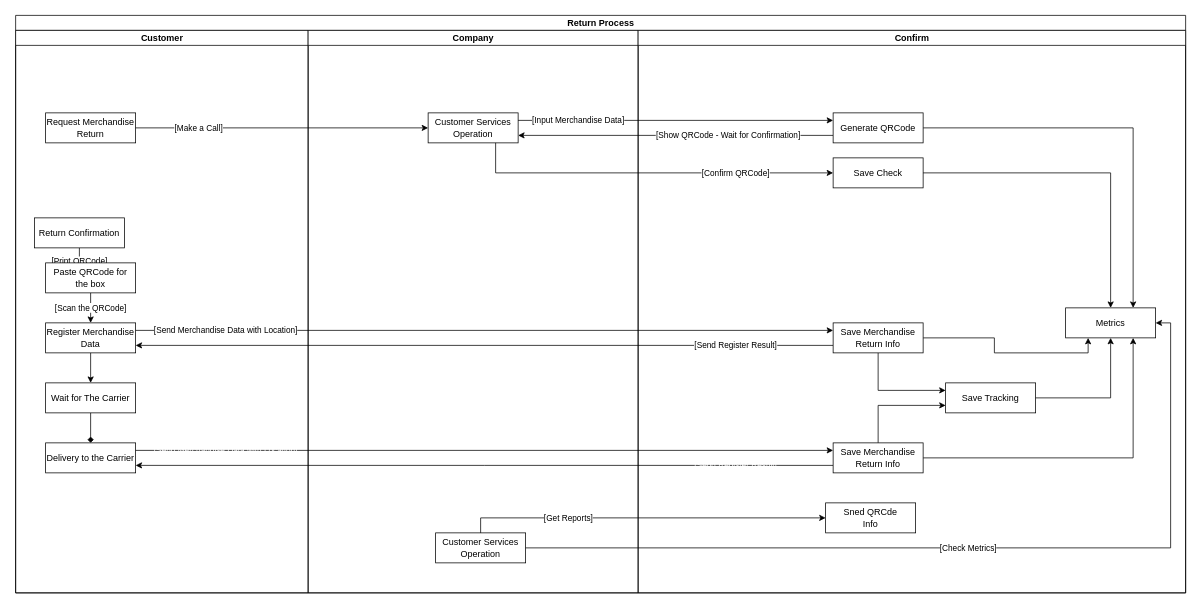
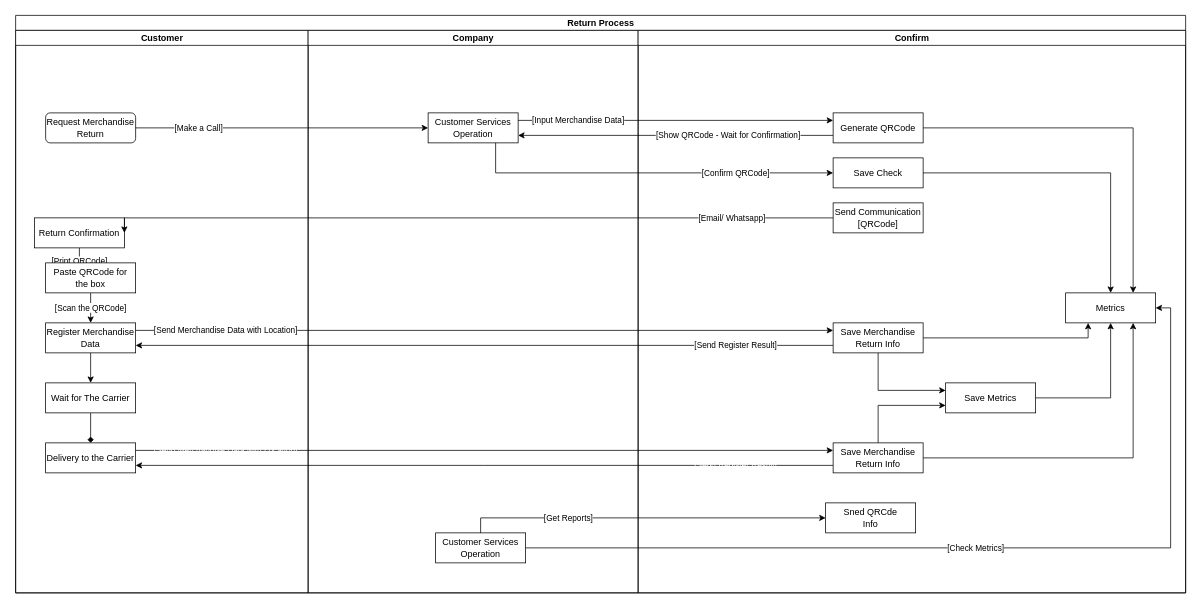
(90, 128) -> (90, 128)
none -> (732, 218)
none -> (878, 218)
(1110, 323) -> (1110, 308)
(990, 398) -> (990, 398)
